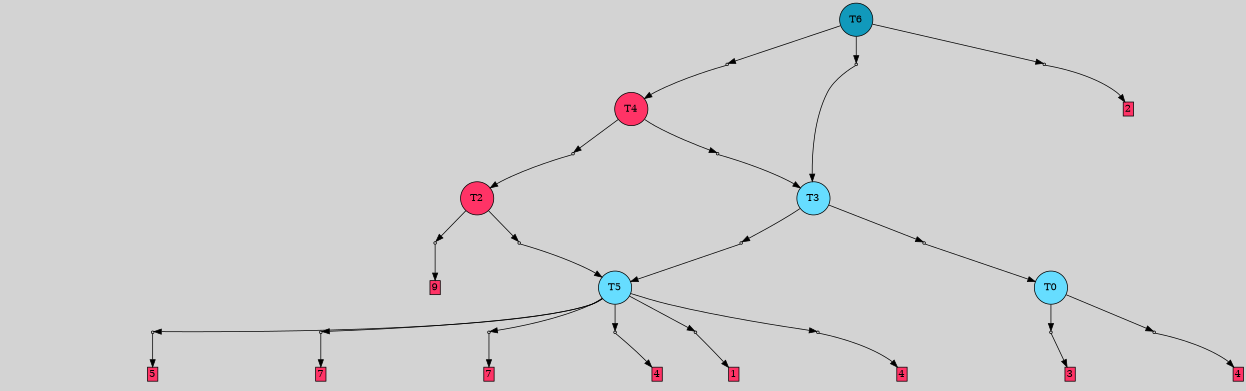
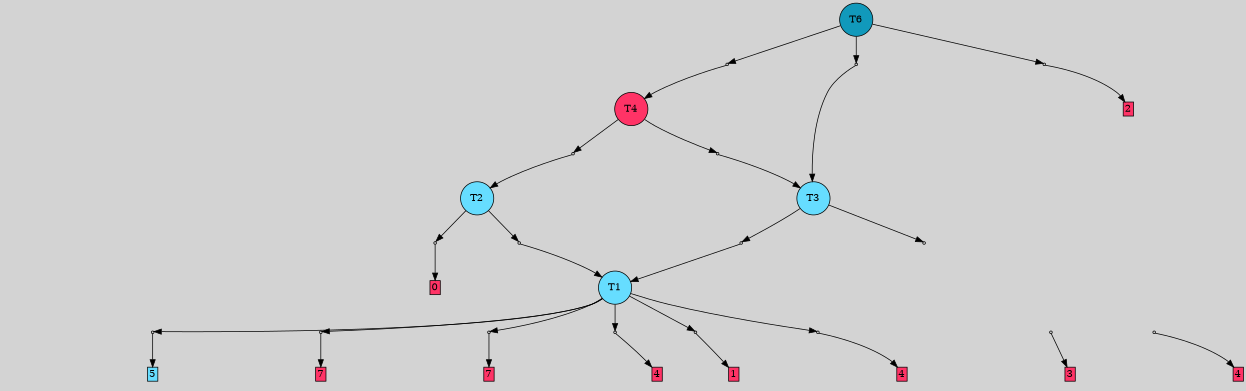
(477, 198) -> (477, 198)
(435, 288) -> (435, 288)
(615, 288) -> (615, 288)
(1051, 288) -> none
(153, 374) -> (153, 374)
